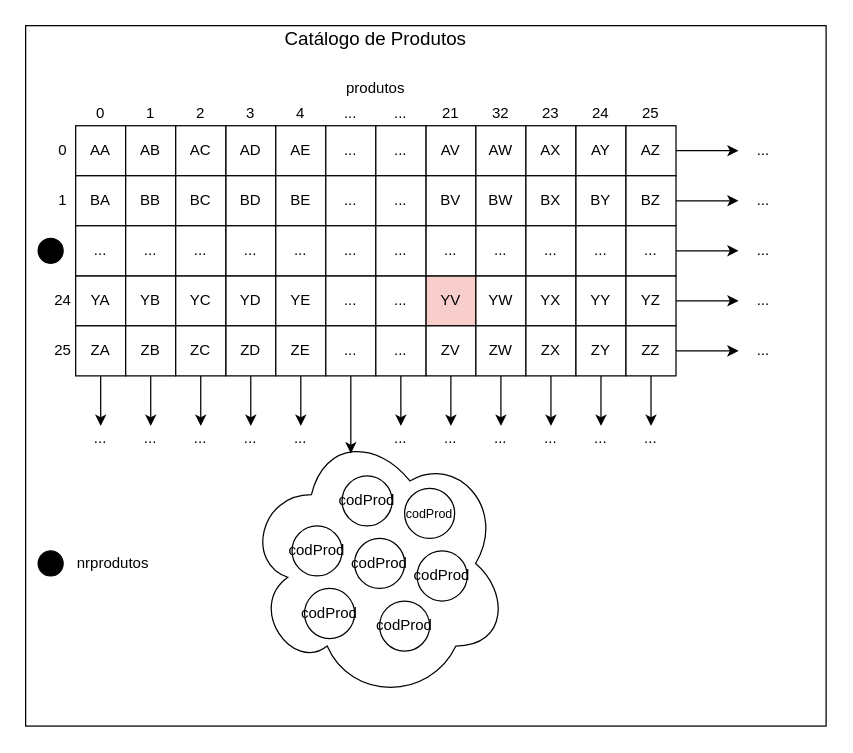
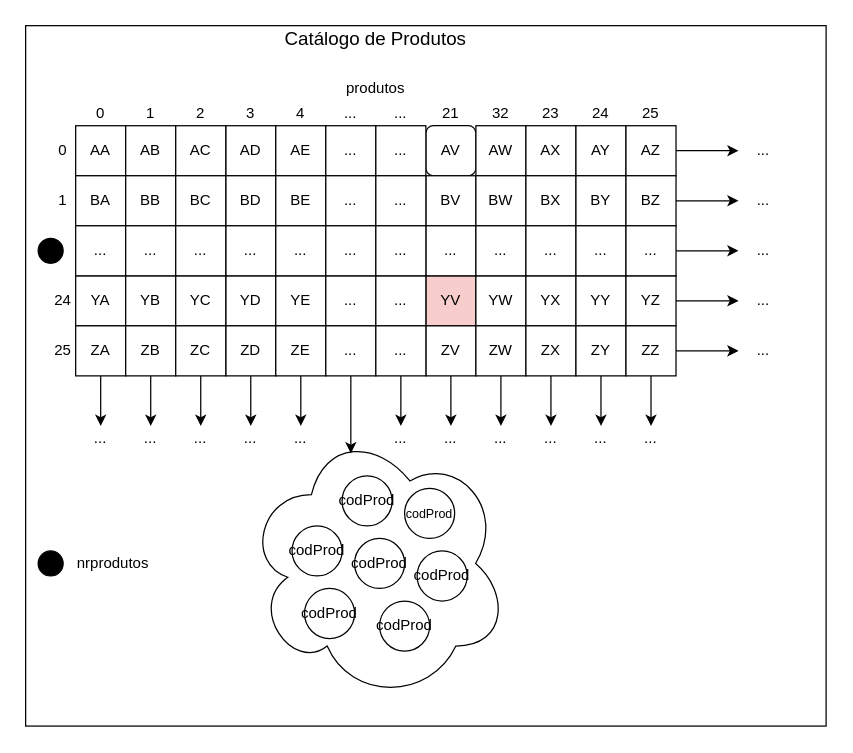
(451, 151) -> (451, 151)
